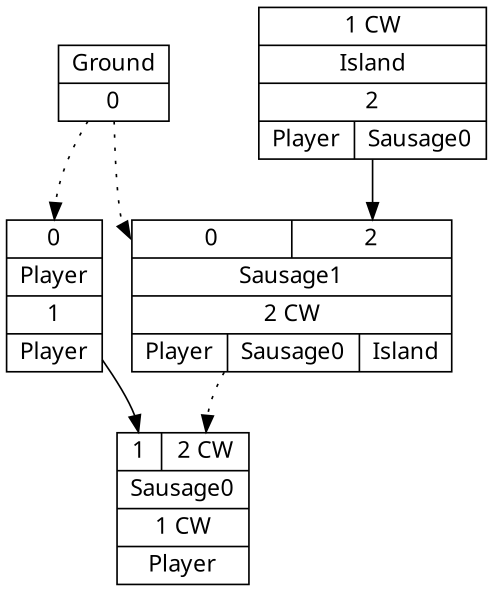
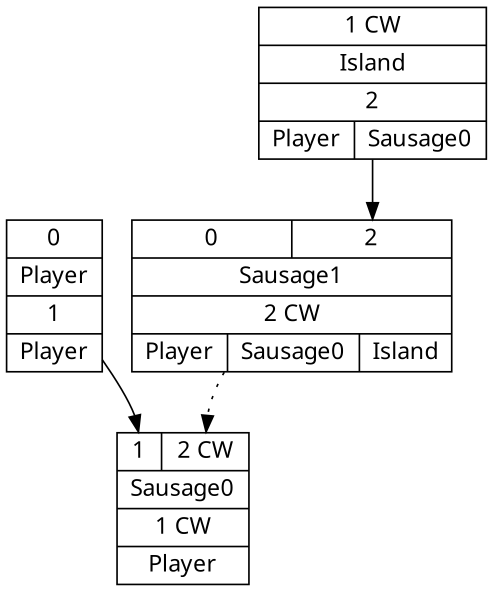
(114, 83) -> none
